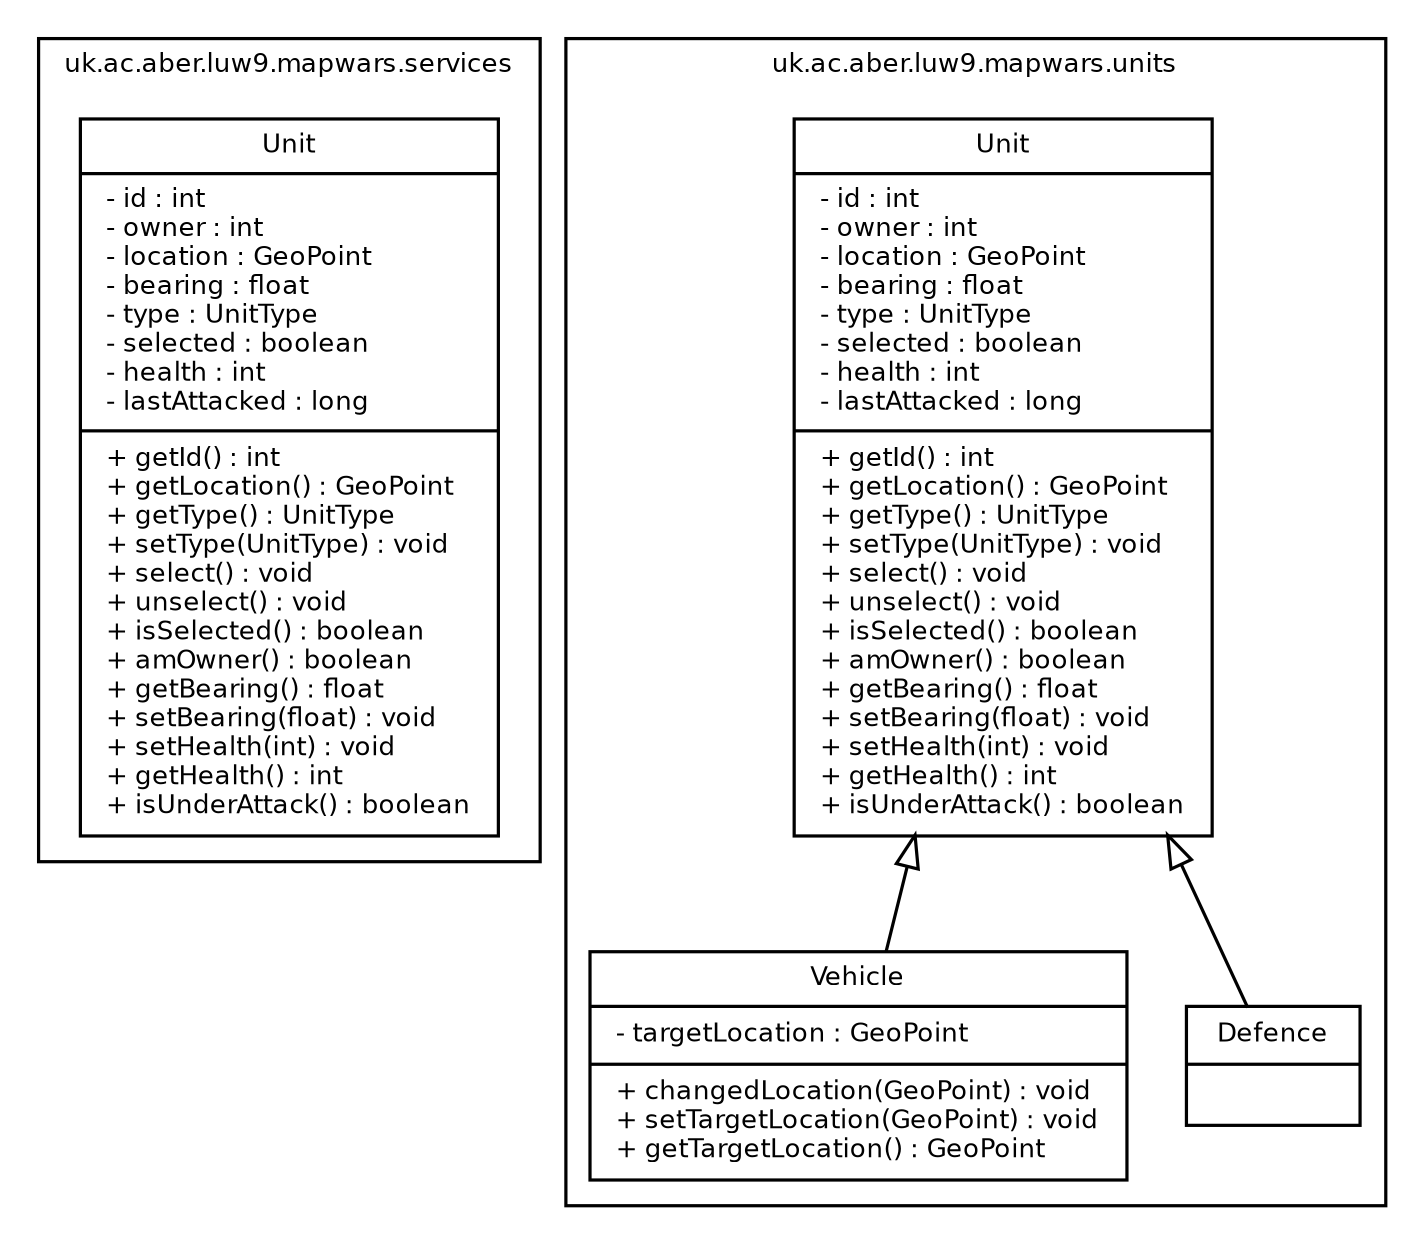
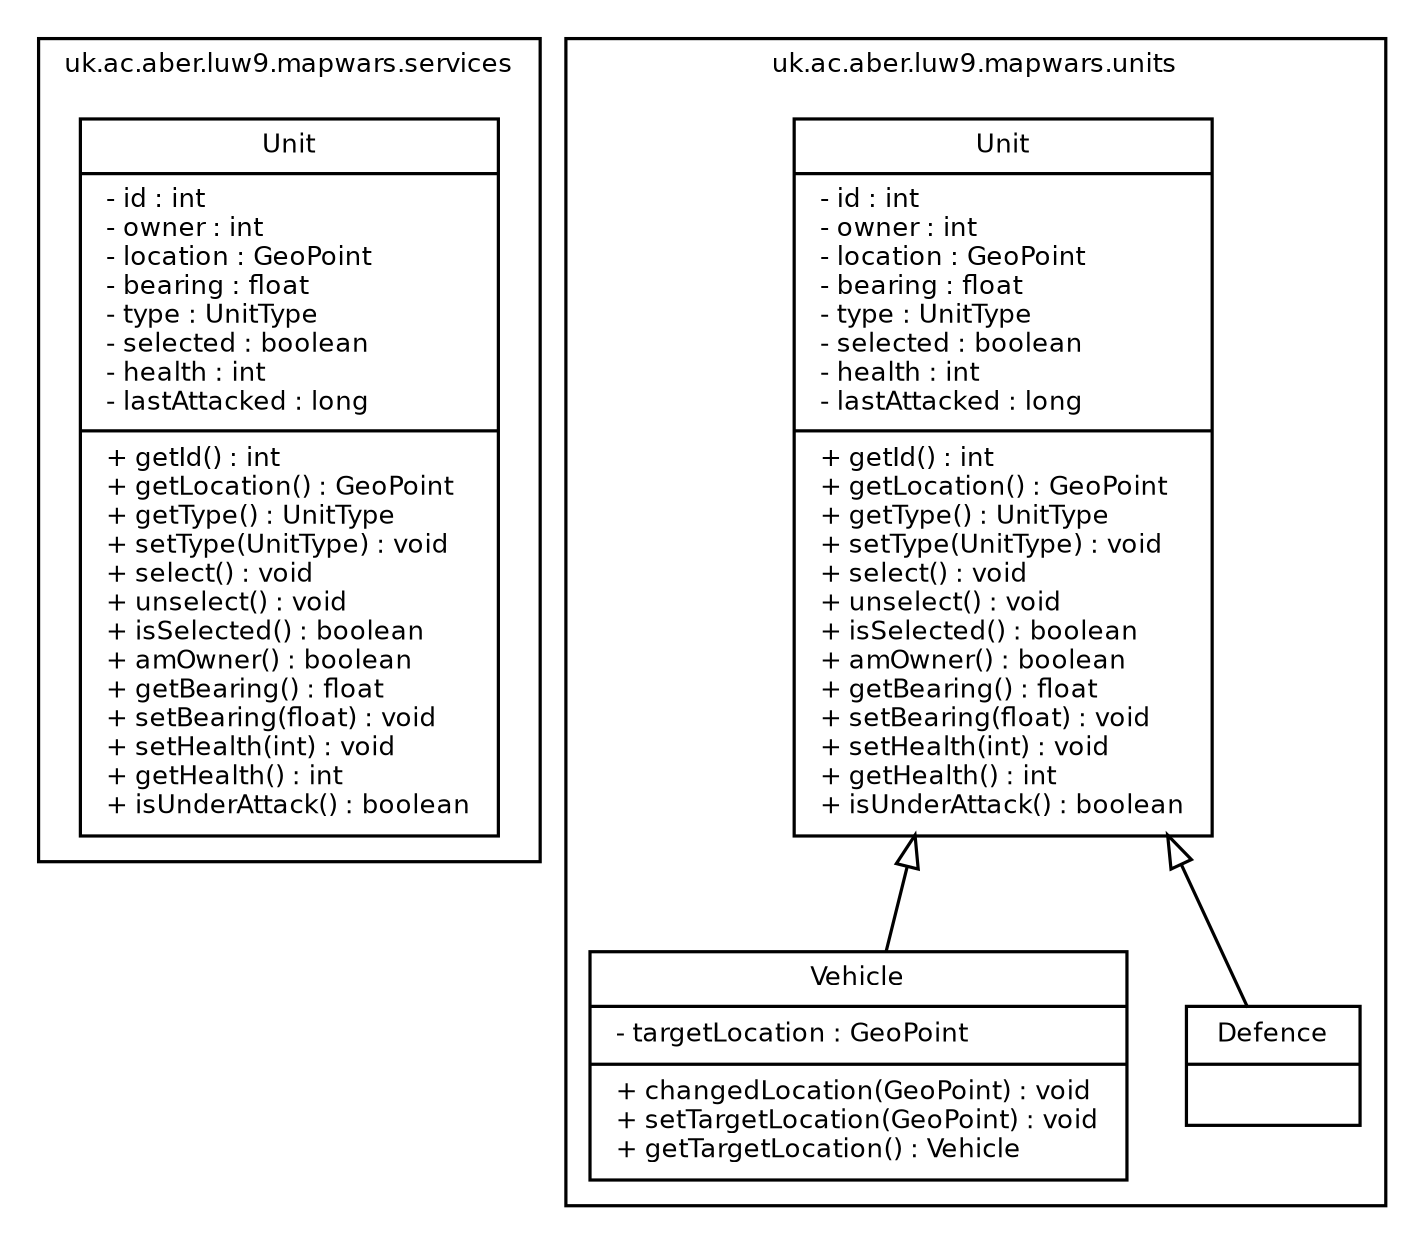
(831, 1149) -> (820, 1149)
